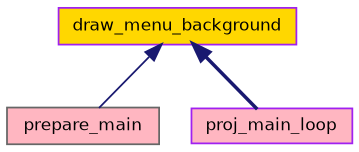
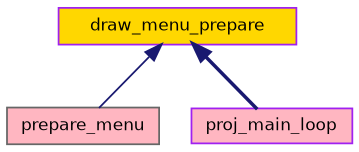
(177, 26) -> (177, 26)
(83, 126) -> (83, 126)
